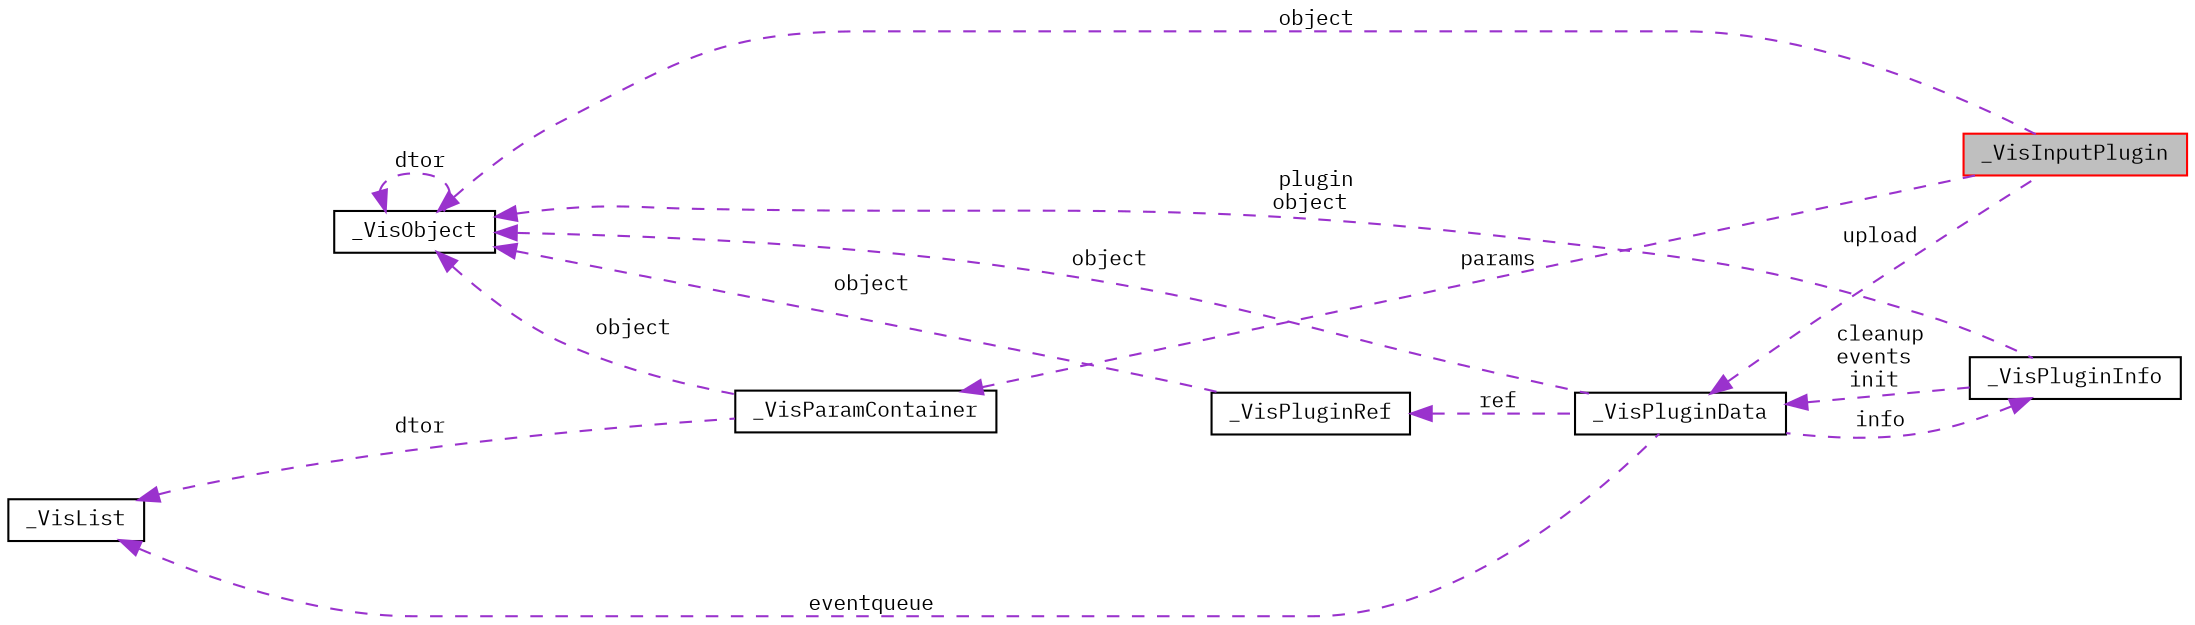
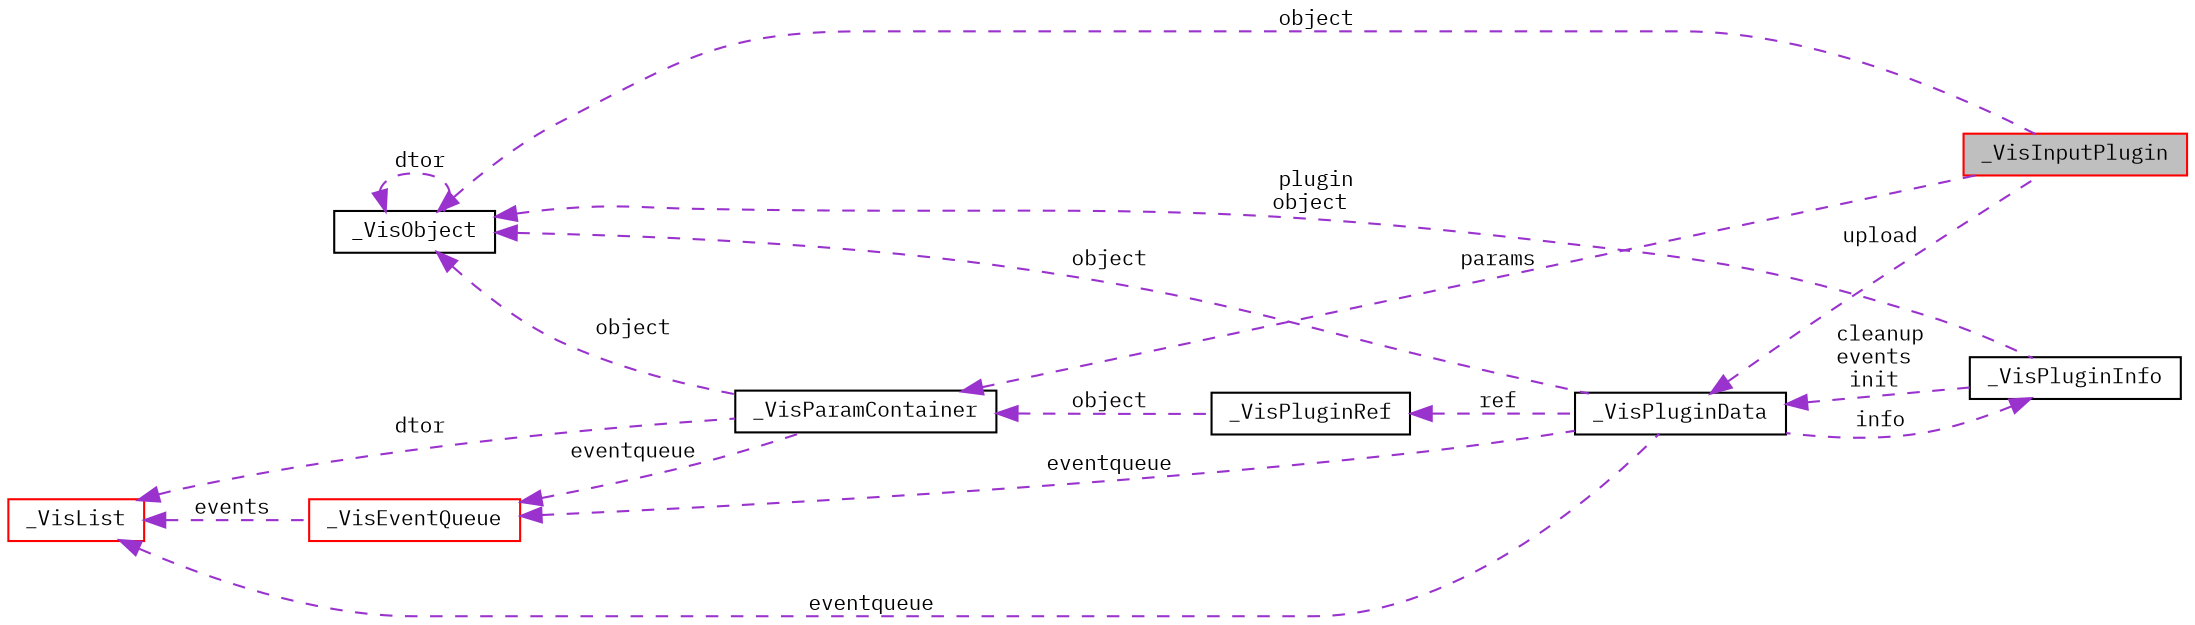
(871, 321) -> (1115, 414)
(76, 520) -> (76, 520)
none -> (415, 520)
